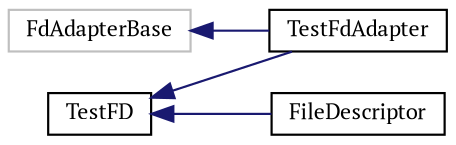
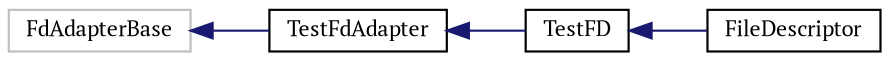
(232, 71) -> (497, 31)
